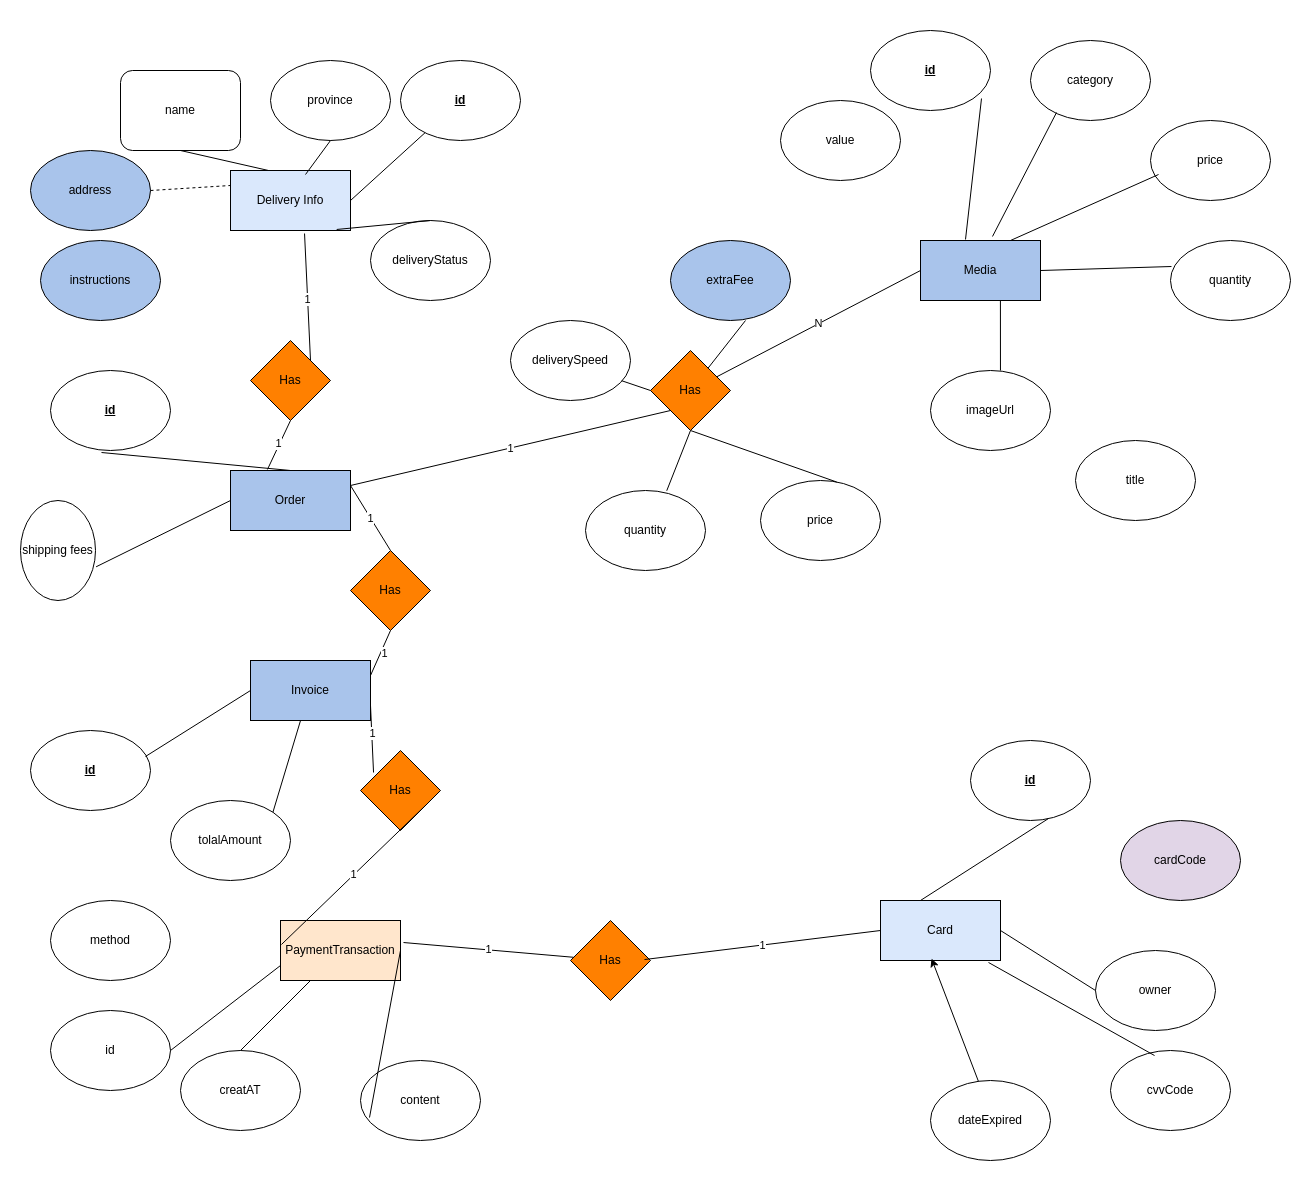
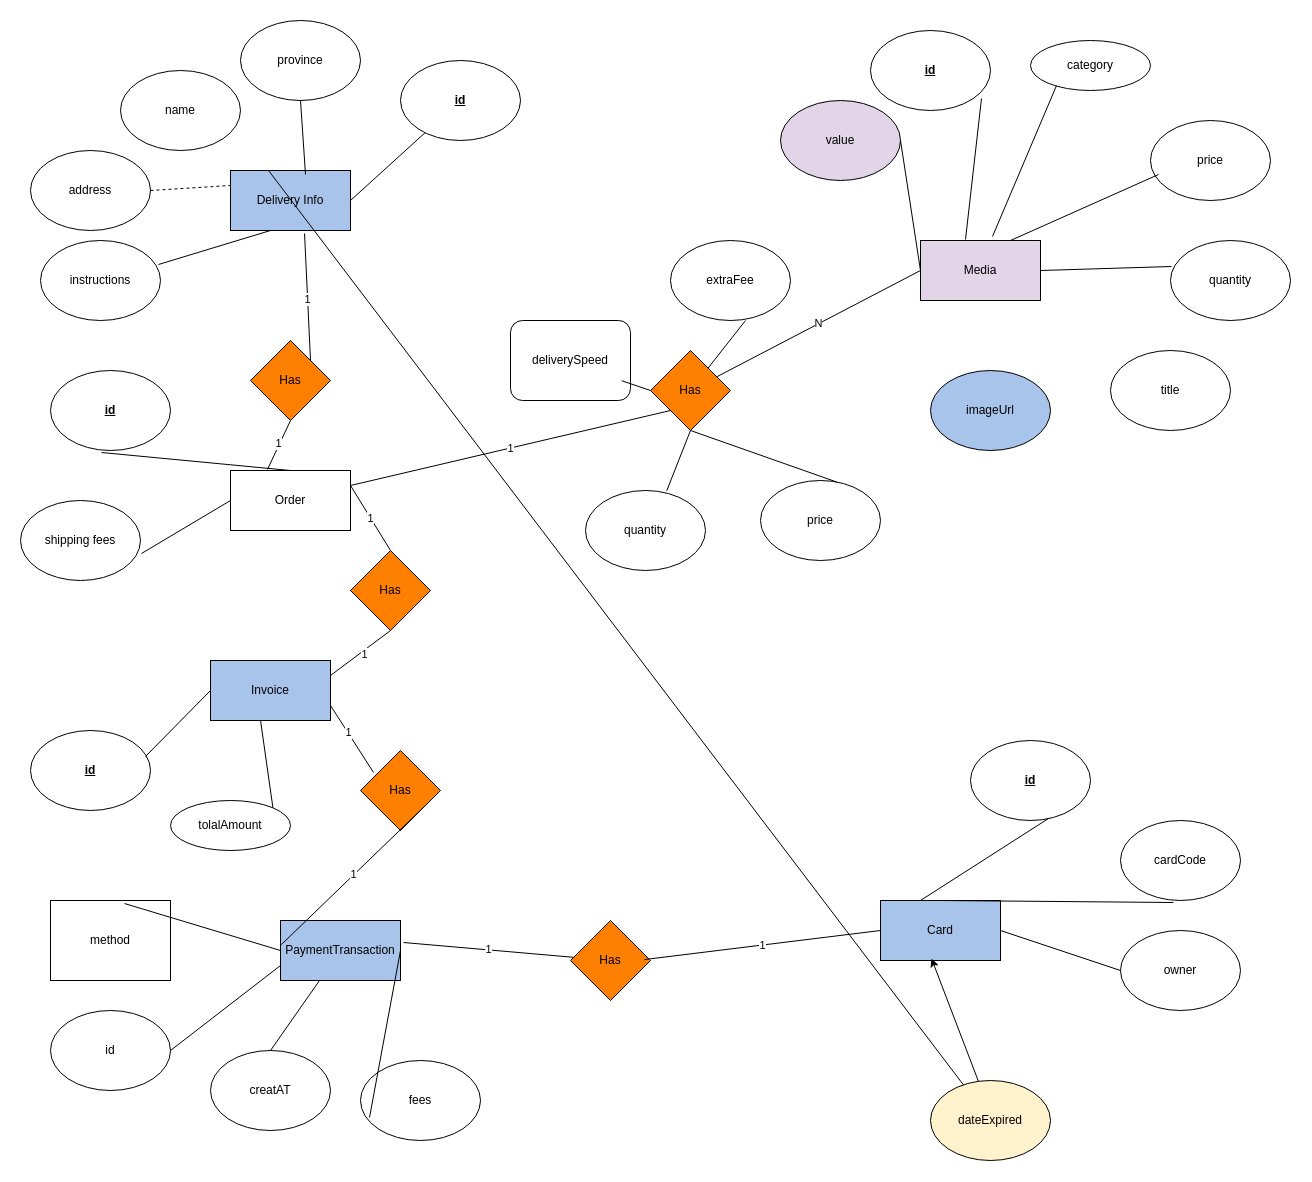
(1091, 81) -> (1091, 66)
(331, 101) -> (301, 61)
(181, 111) -> (181, 111)
(841, 141) -> (841, 141)
(225, 161) -> (616, 628)
(91, 191) -> (91, 191)
(291, 201) -> (291, 201)
none -> (910, 205)
(384, 225) -> none
none -> (214, 248)
(431, 261) -> none
(981, 271) -> (981, 271)
(101, 281) -> (101, 281)
(731, 281) -> (731, 281)
(1000, 336) -> none
(571, 361) -> (571, 361)
(991, 411) -> (991, 411)
(1136, 481) -> (1171, 391)
(291, 501) -> (291, 501)
(58, 551) -> (81, 541)
(311, 691) -> (271, 691)
(231, 841) -> (231, 826)
(1181, 861) -> (1181, 861)
none -> (1083, 902)
none -> (203, 927)
(941, 931) -> (941, 931)
(111, 941) -> (111, 941)
(341, 951) -> (341, 951)
(1156, 991) -> (1181, 971)
(1072, 1009) -> none
(241, 1091) -> (271, 1091)
(1171, 1091) -> none
(421, 1101) -> (421, 1101)
(991, 1121) -> (991, 1121)
